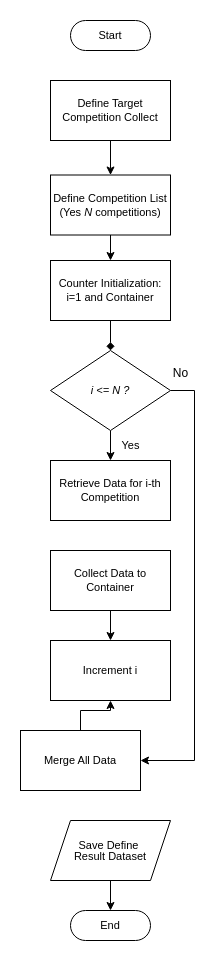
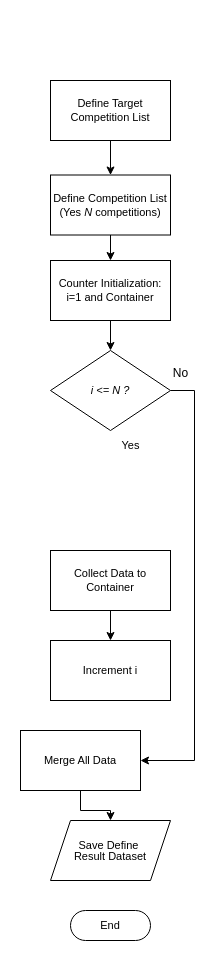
(111, 36) -> none
(111, 111) -> (111, 111)
(111, 342) -> (111, 342)
(111, 450) -> none
(111, 491) -> none
(87, 711) -> (87, 811)
(111, 900) -> none
